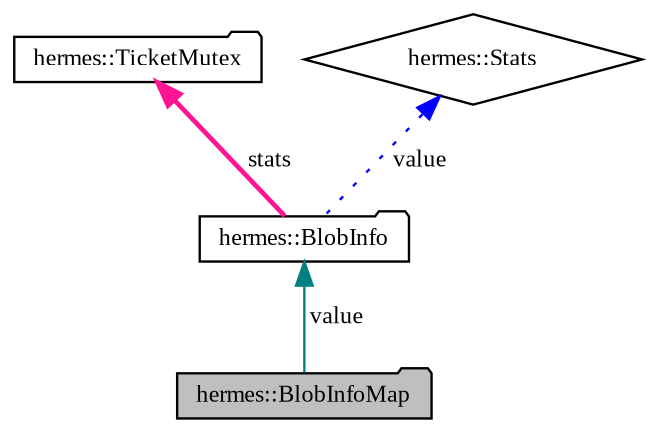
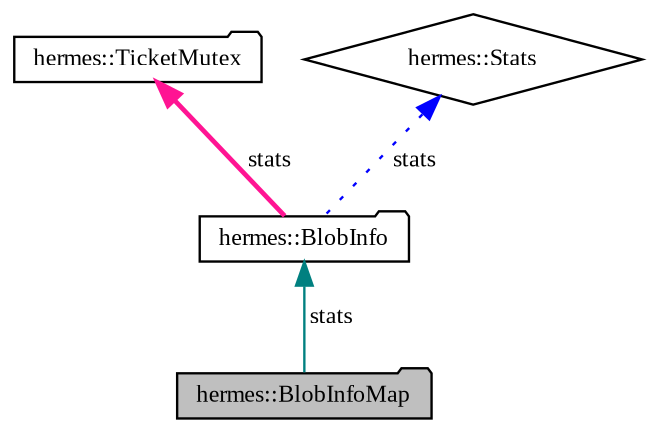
(417, 160) -> (413, 160)
(334, 317) -> (329, 317)
